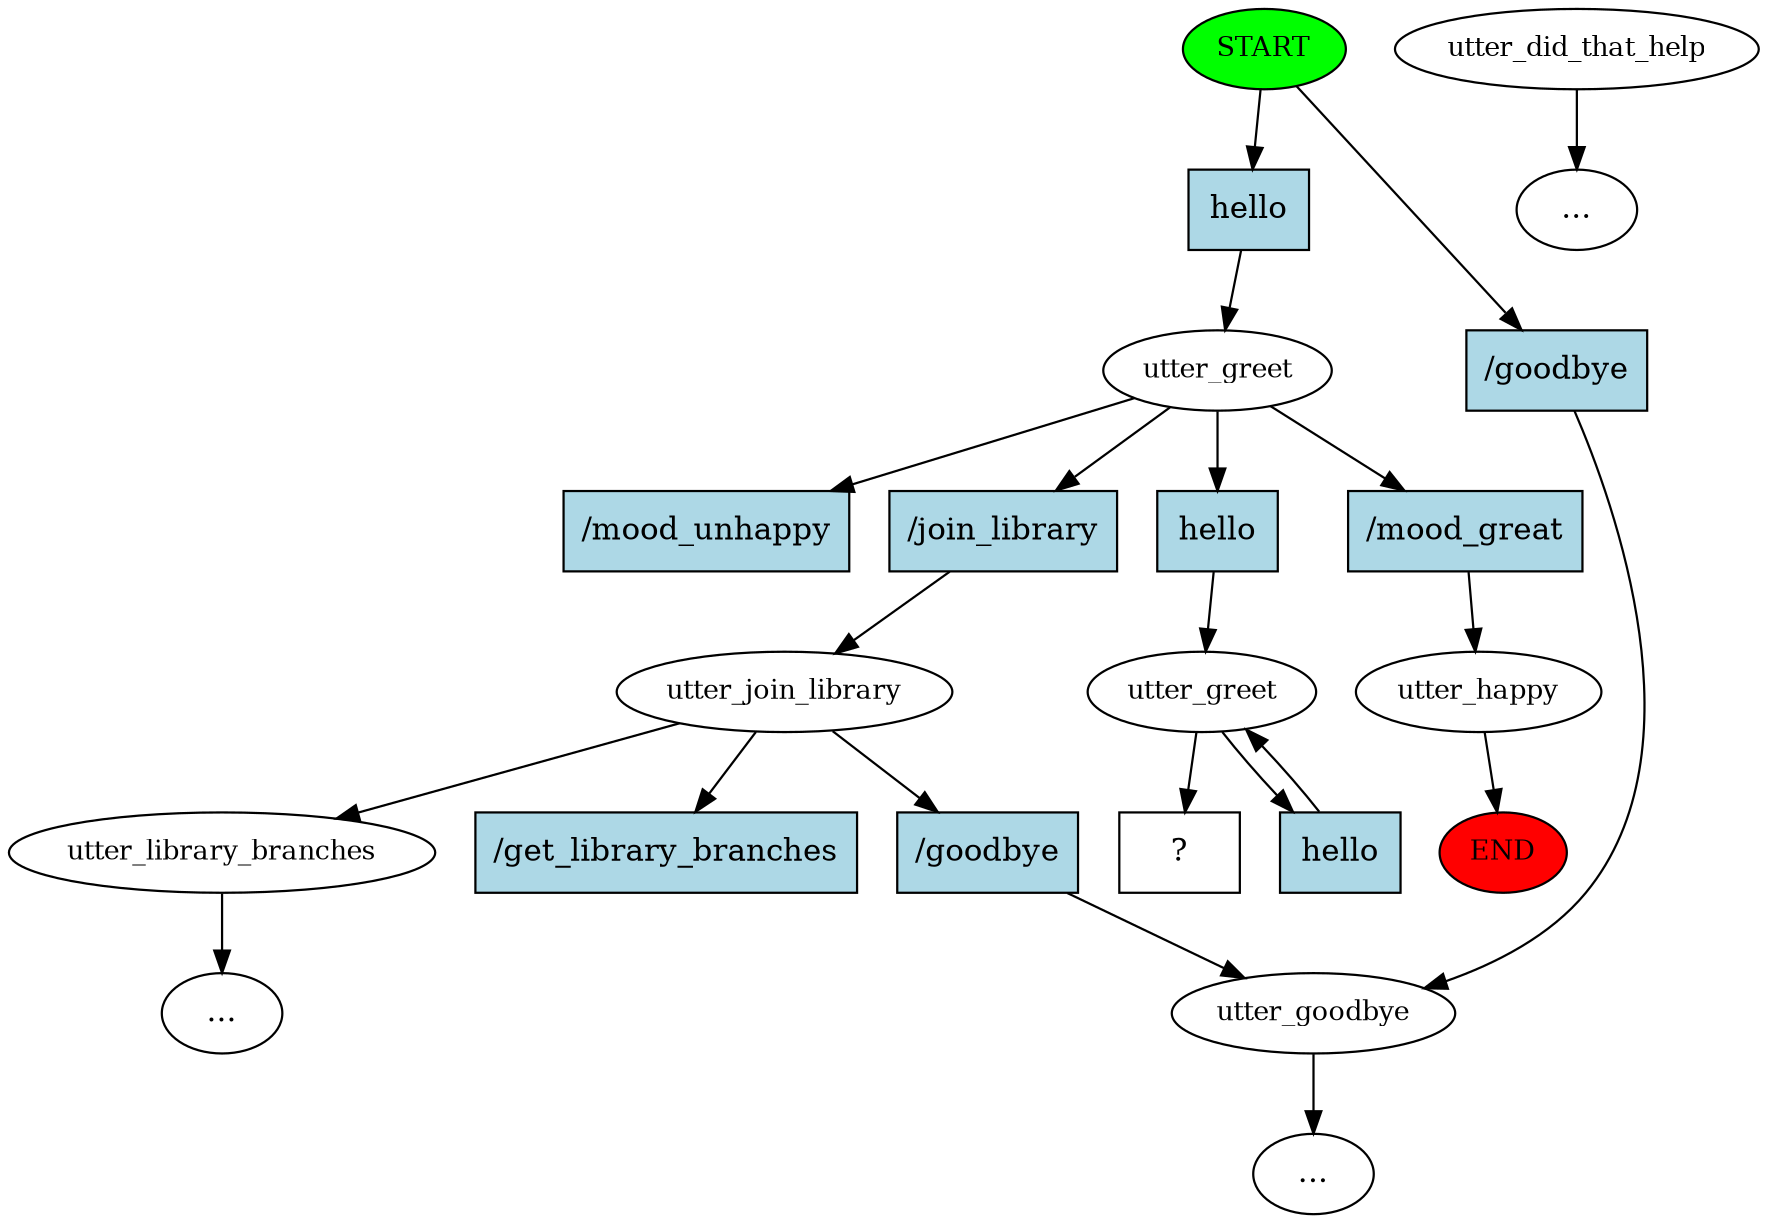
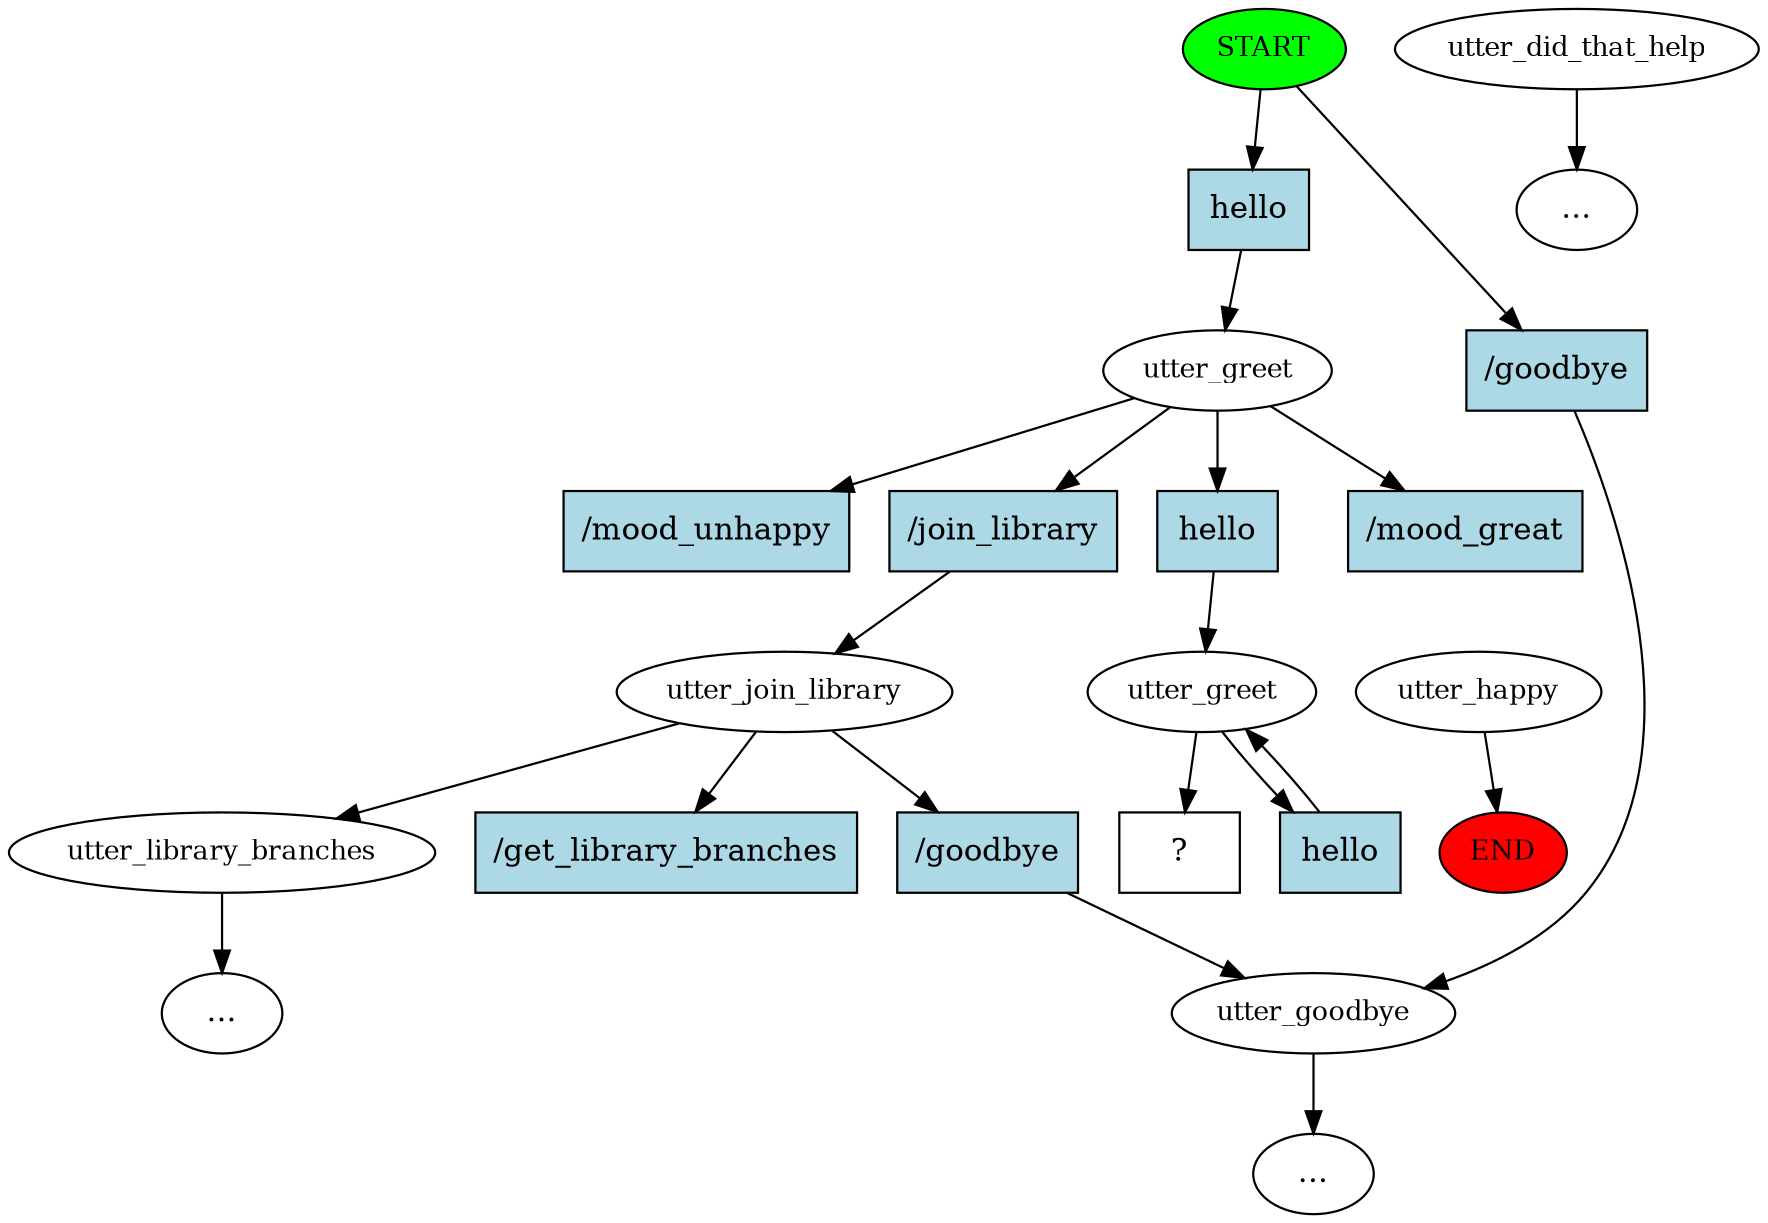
(1471, 601) -> none
